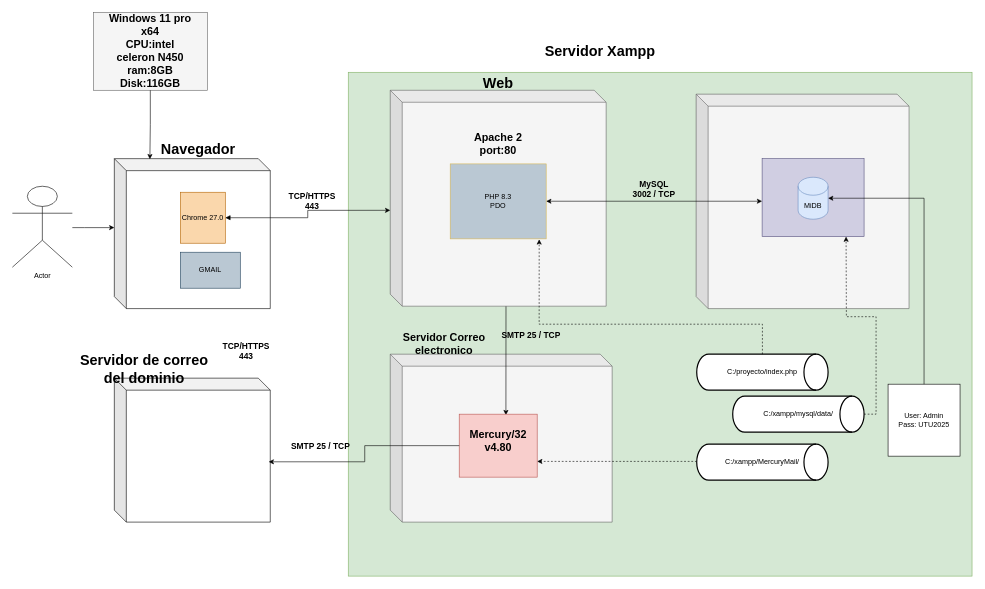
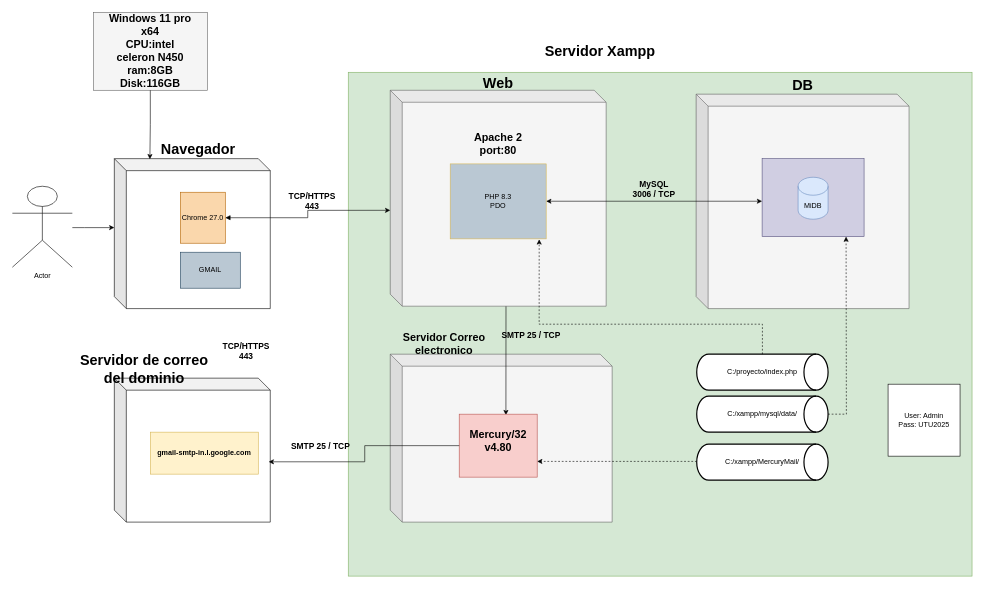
none -> (803, 85)
(654, 189) -> (654, 189)
(924, 198) -> none
(799, 414) -> (763, 414)
none -> (204, 453)
